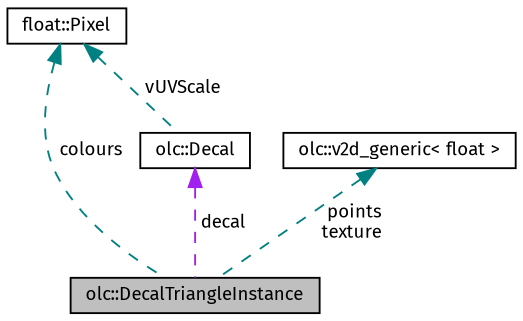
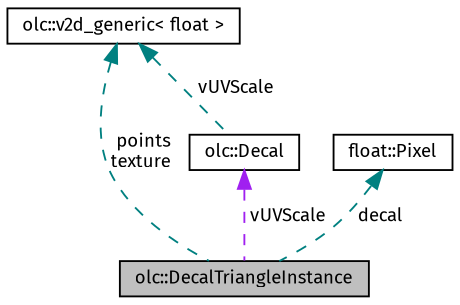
(138, 95) -> (190, 96)
(88, 151) -> (378, 216)
(221, 223) -> (285, 216)
